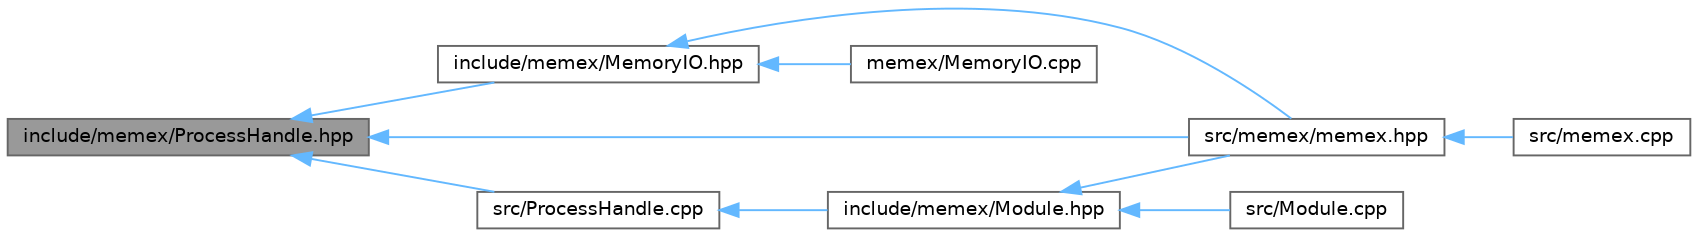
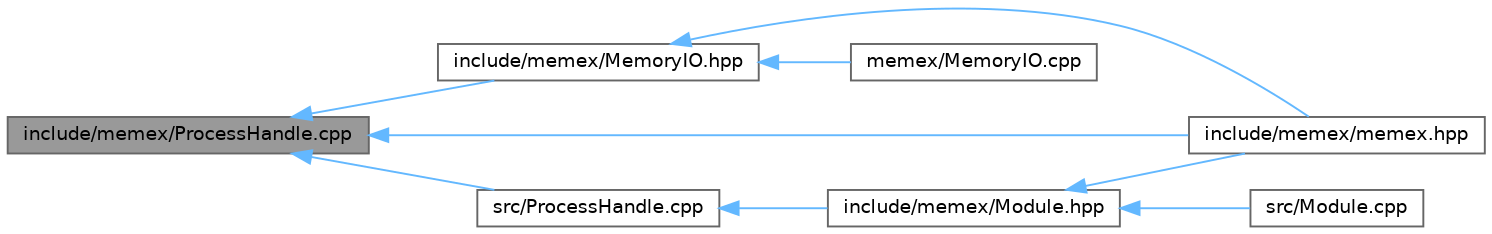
(188, 137) -> (188, 135)
(1317, 137) -> (1337, 135)
(1602, 137) -> none
